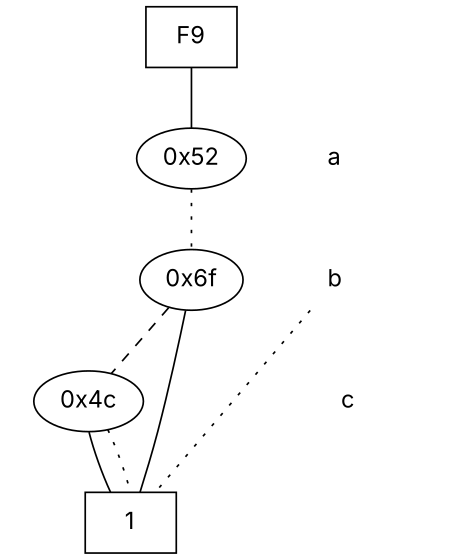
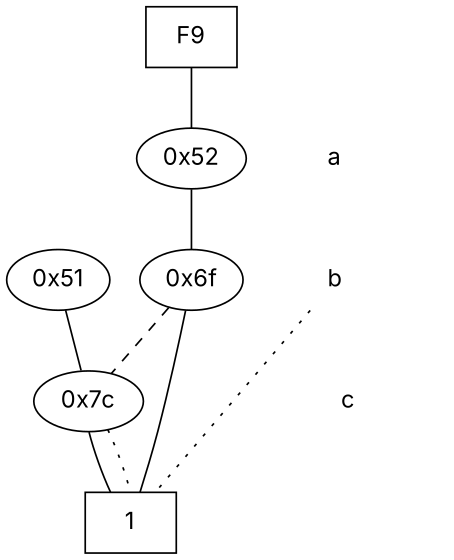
(191, 219) -> (191, 219)
none -> (58, 280)
(89, 401) -> (89, 401)
